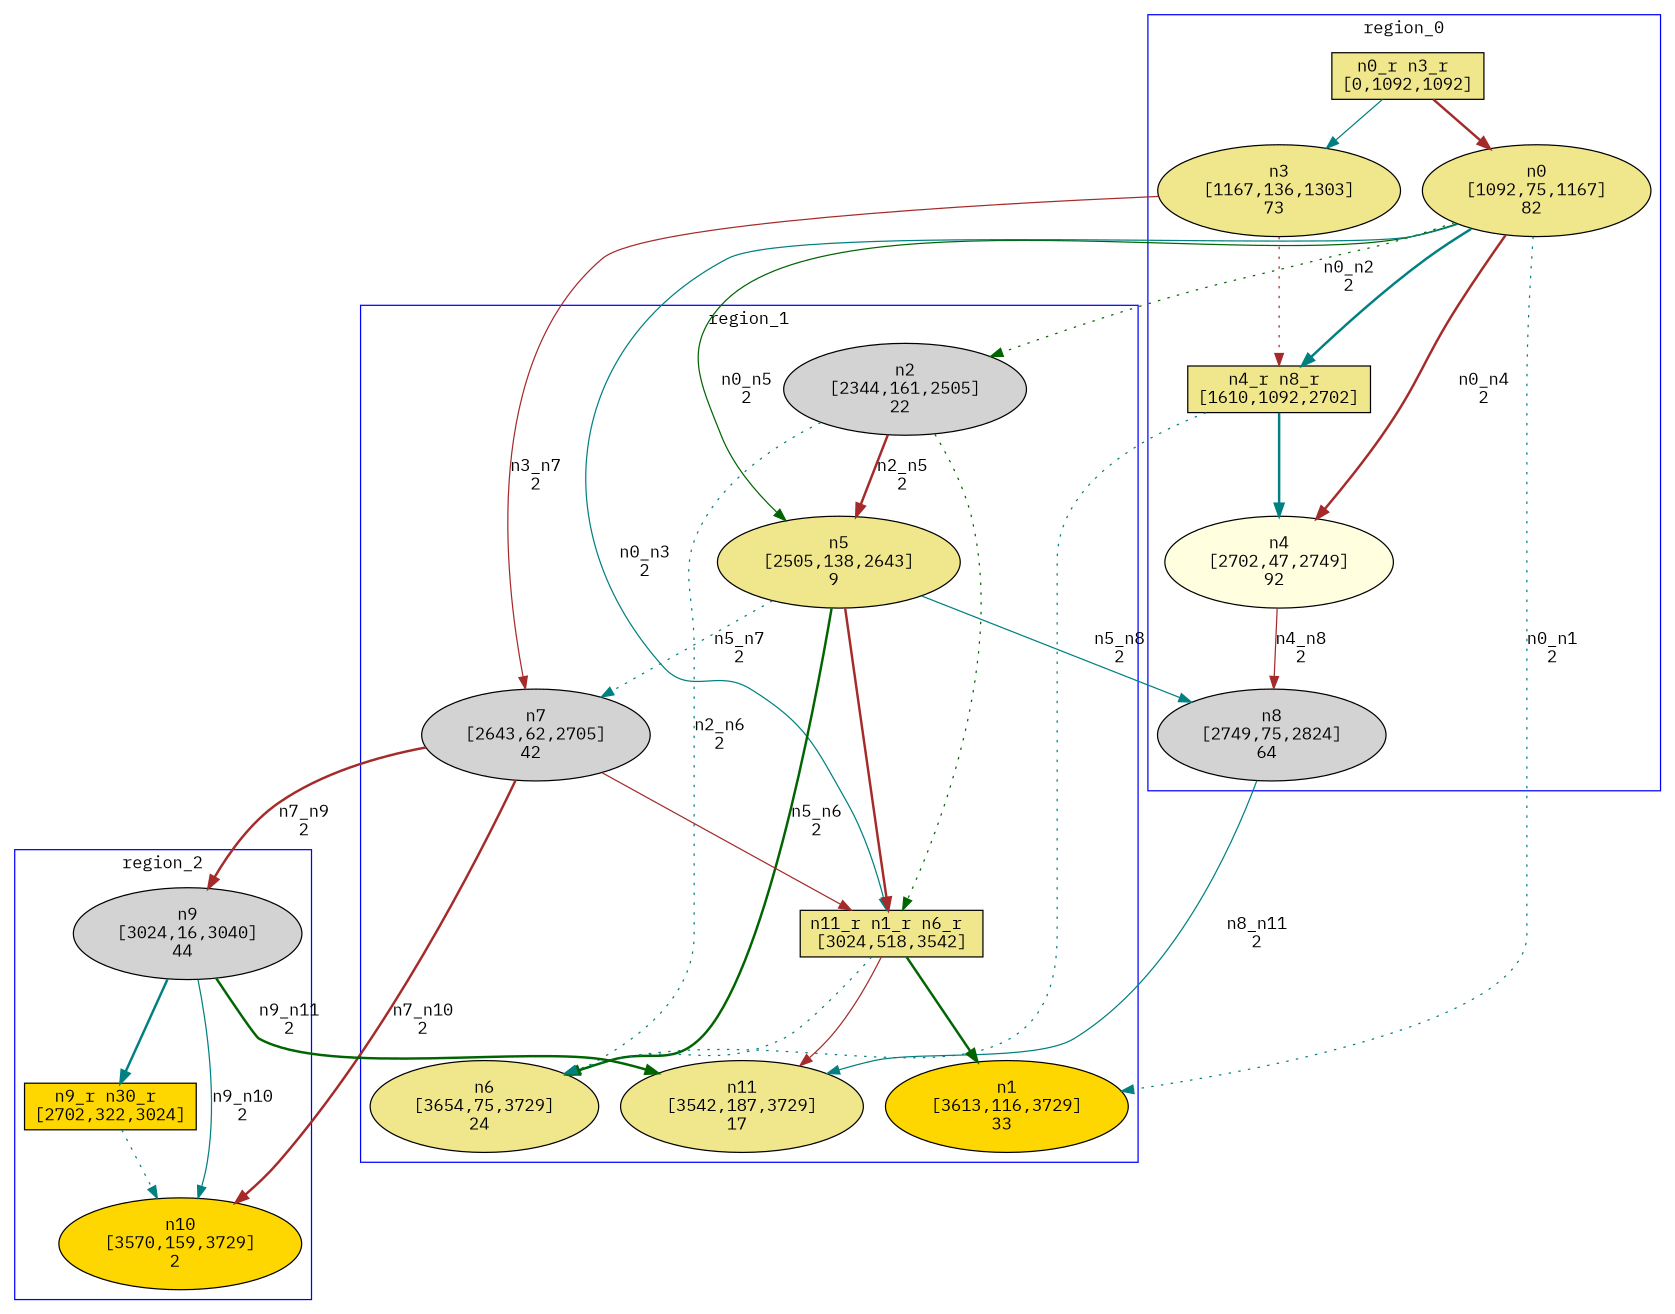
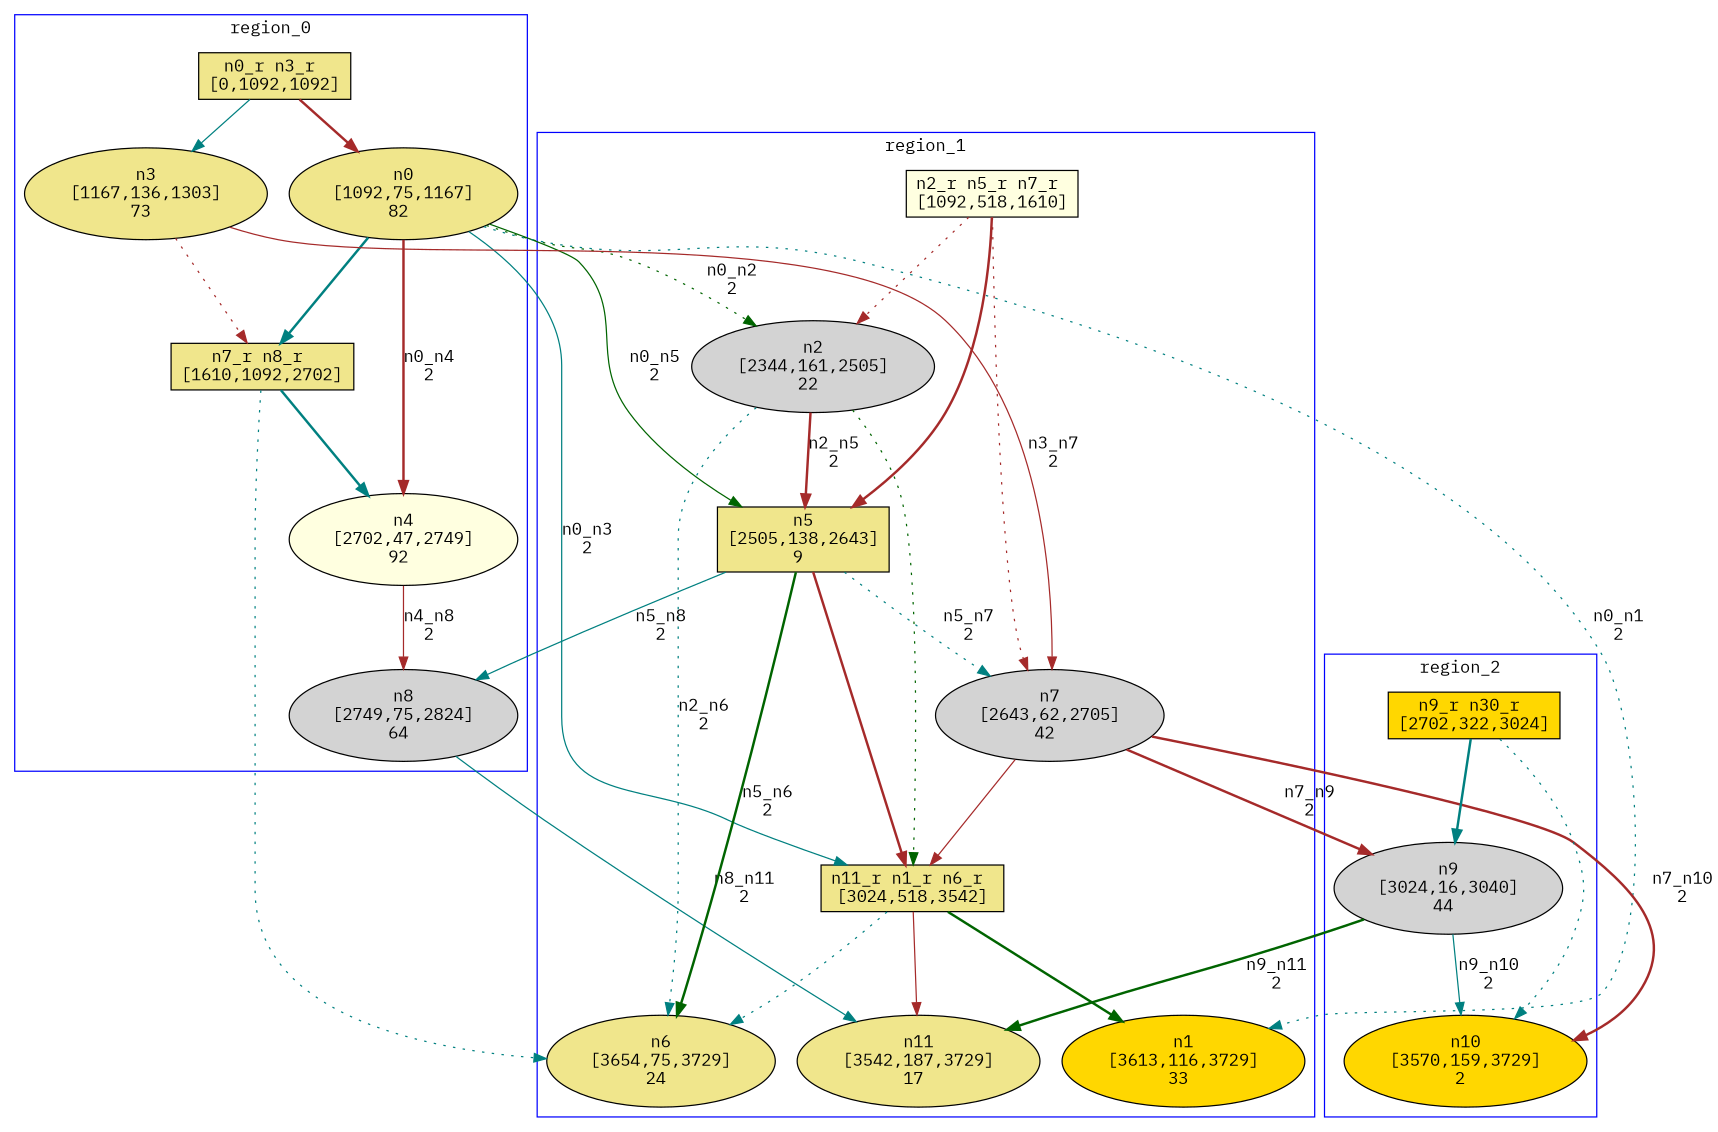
none -> (992, 194)
(1279, 389) -> (262, 367)
(839, 562) -> (803, 540)
(147, 1025) -> (1464, 784)
